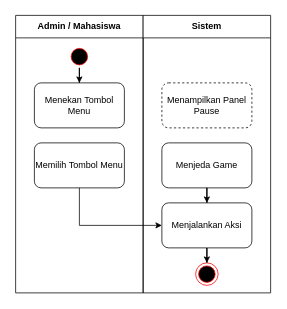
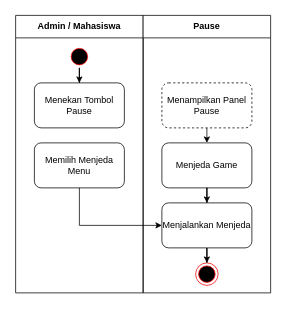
(207, 27) -> (207, 27)
(79, 105) -> (79, 105)
none -> (207, 136)
(79, 165) -> (79, 165)
(207, 225) -> (207, 225)
